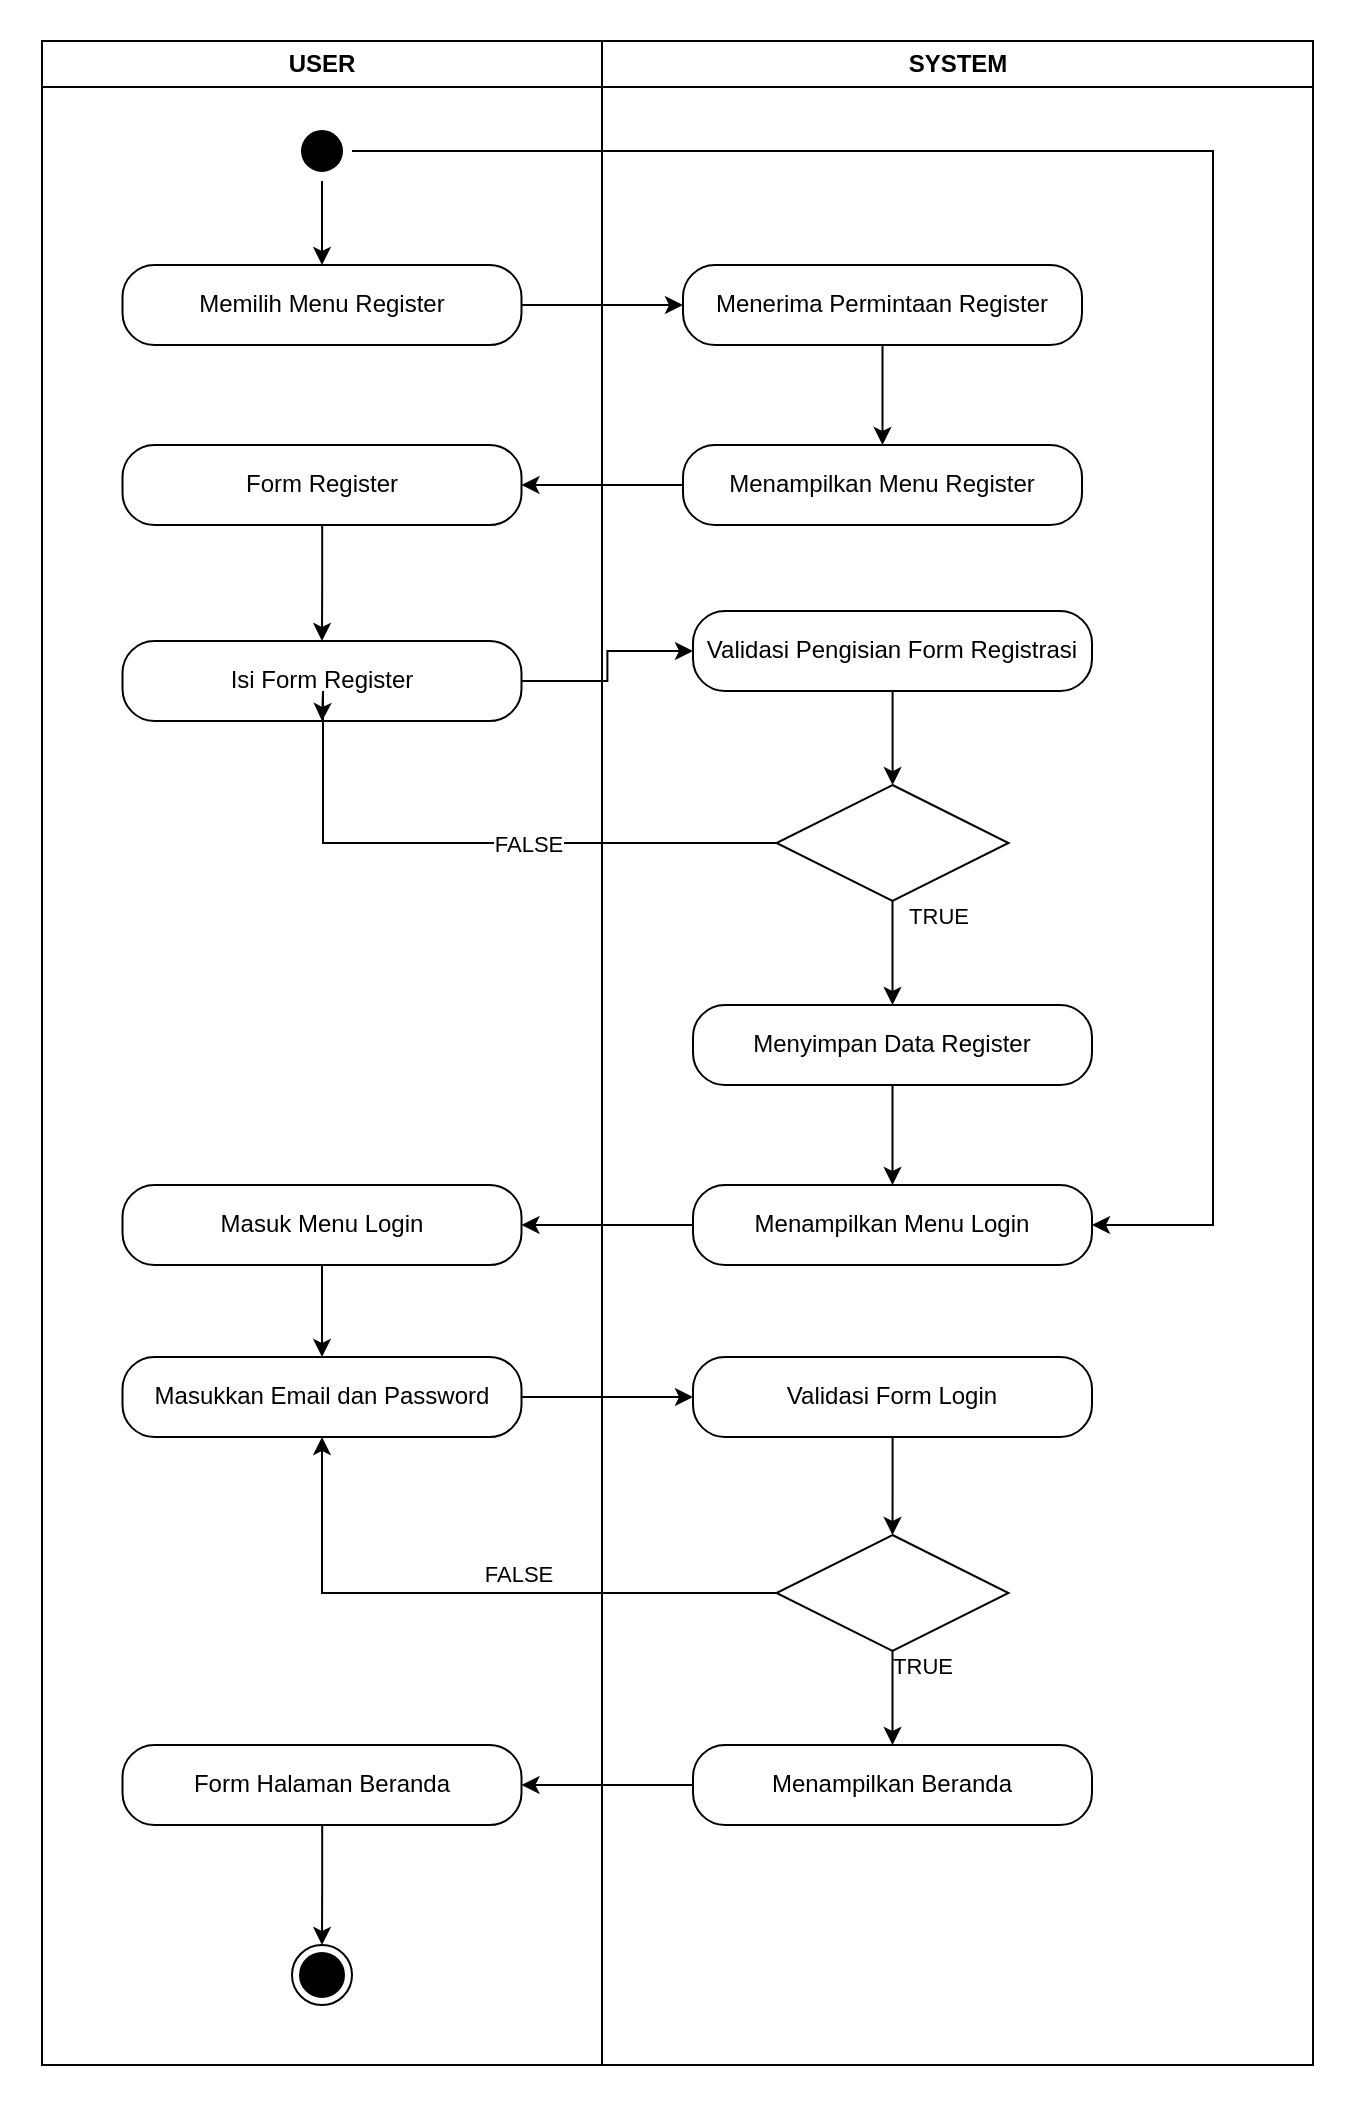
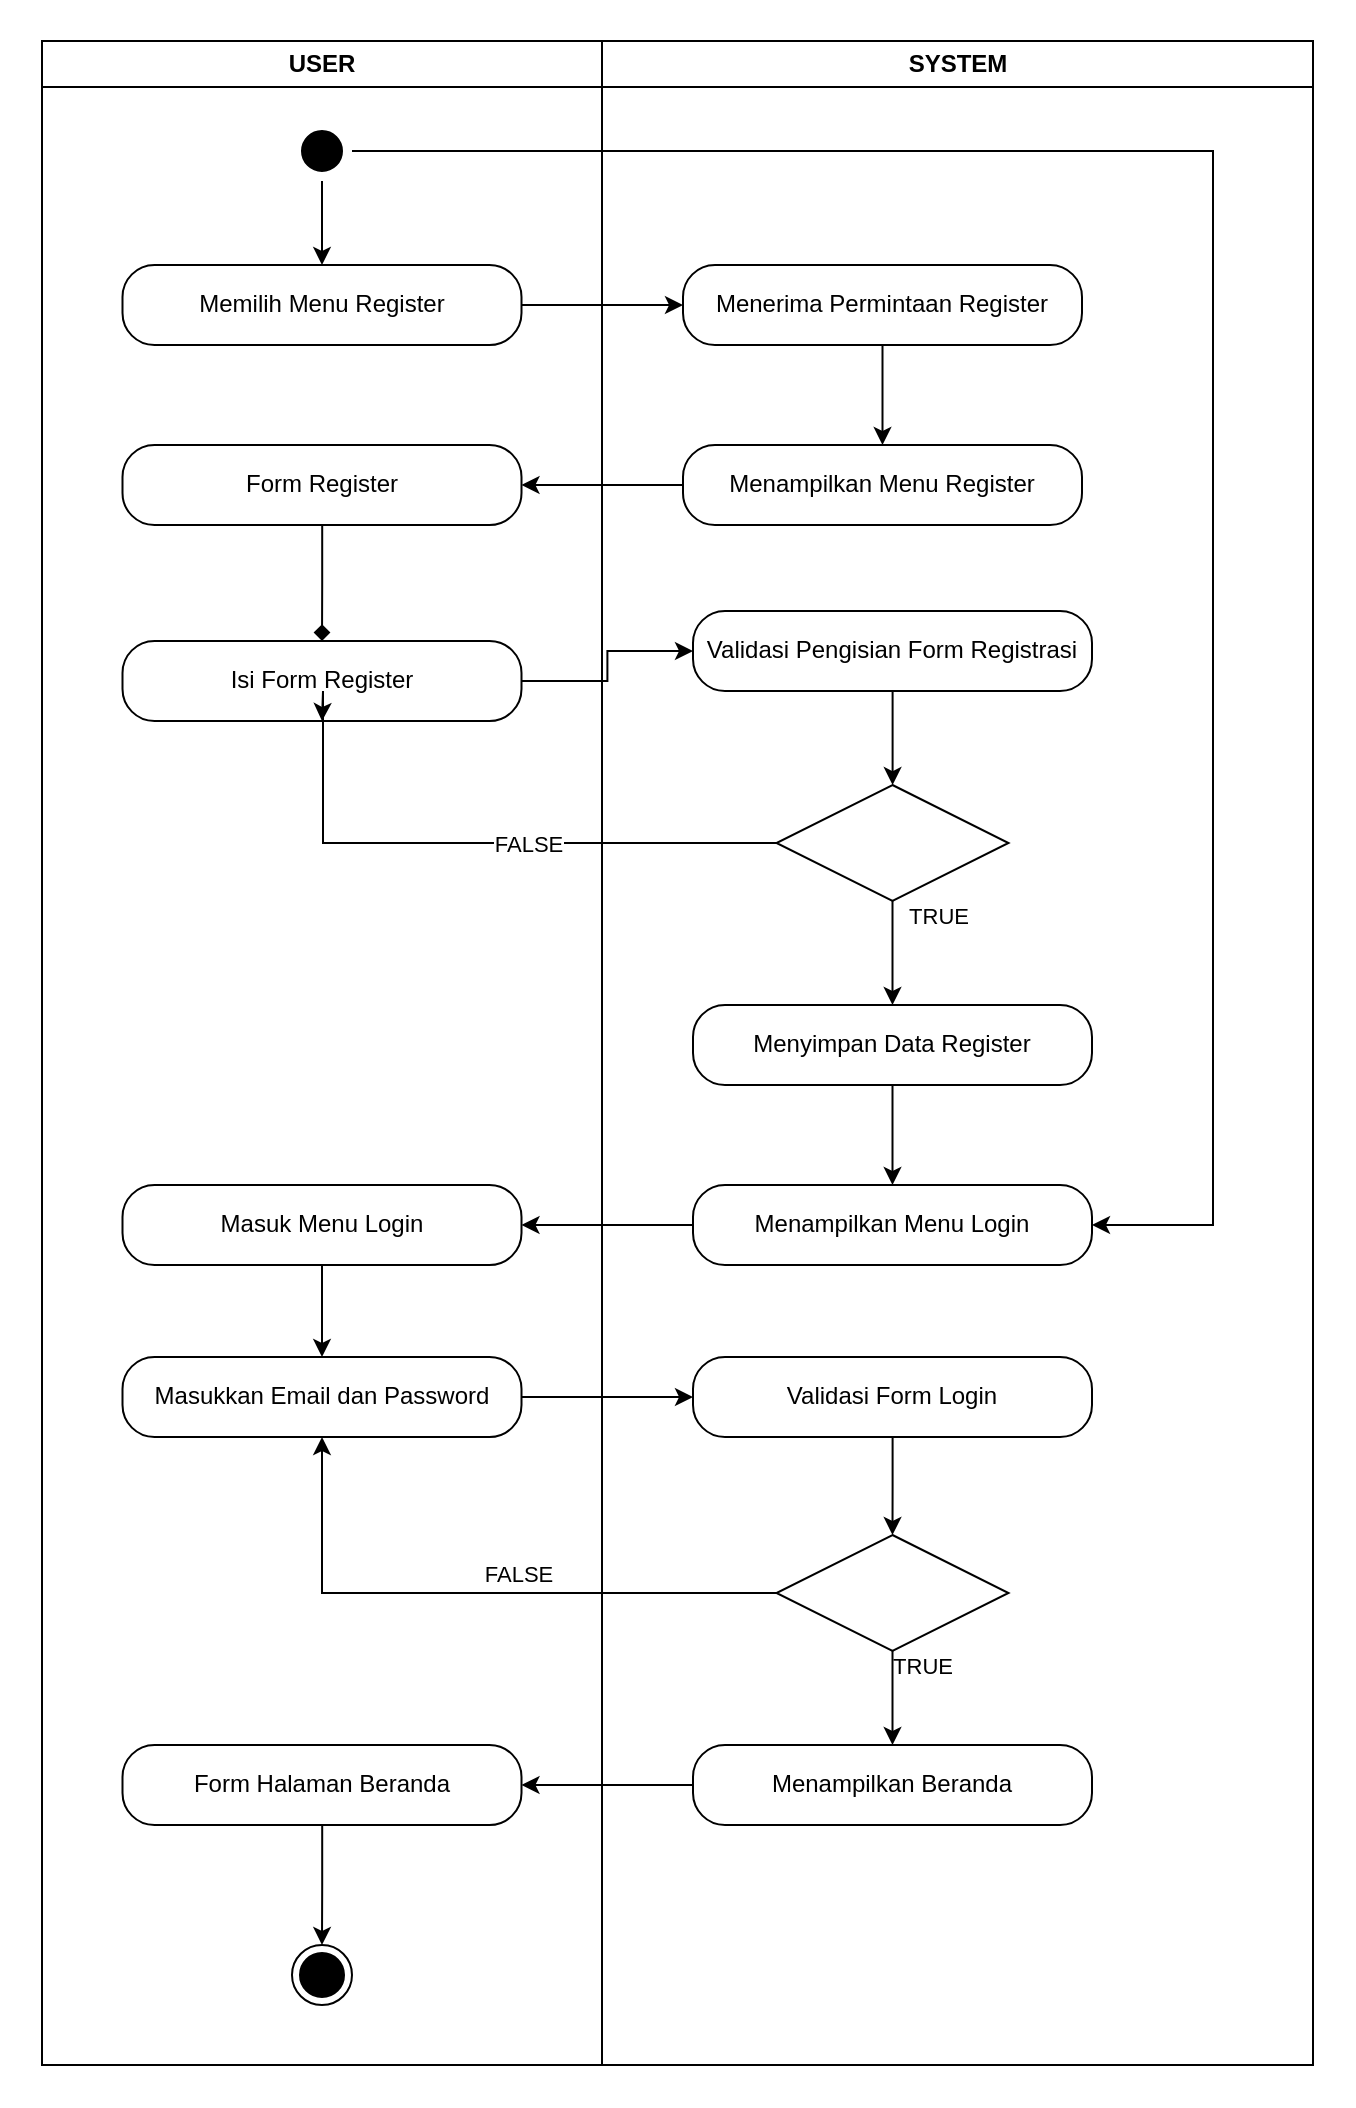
(322, 626) -> (322, 625)
